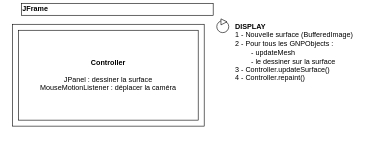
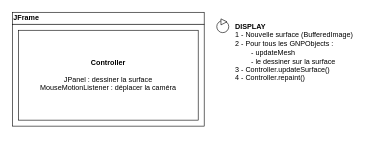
(117, 9) -> (108, 18)
